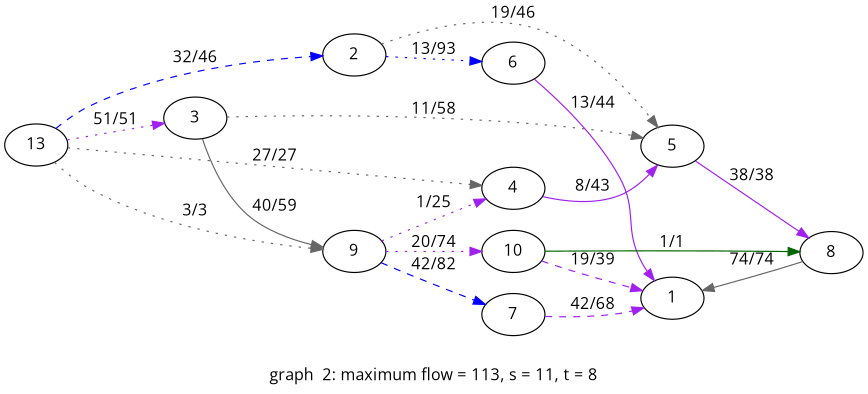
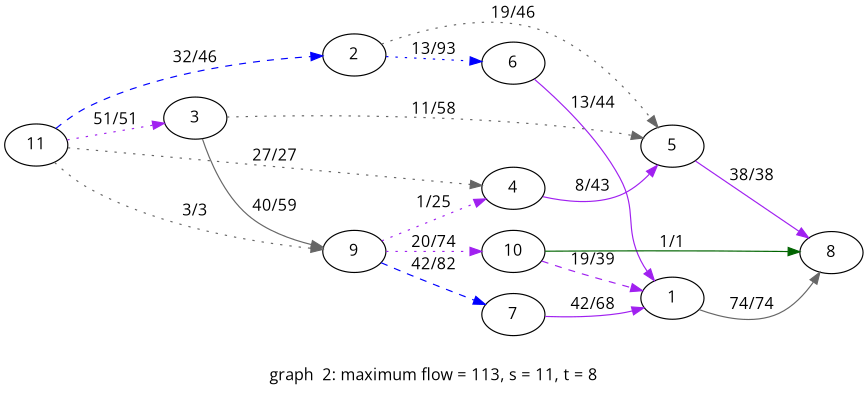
(36, 145) -> (36, 145)
(758, 275) -> (762, 318)
(589, 316) -> (589, 316)
